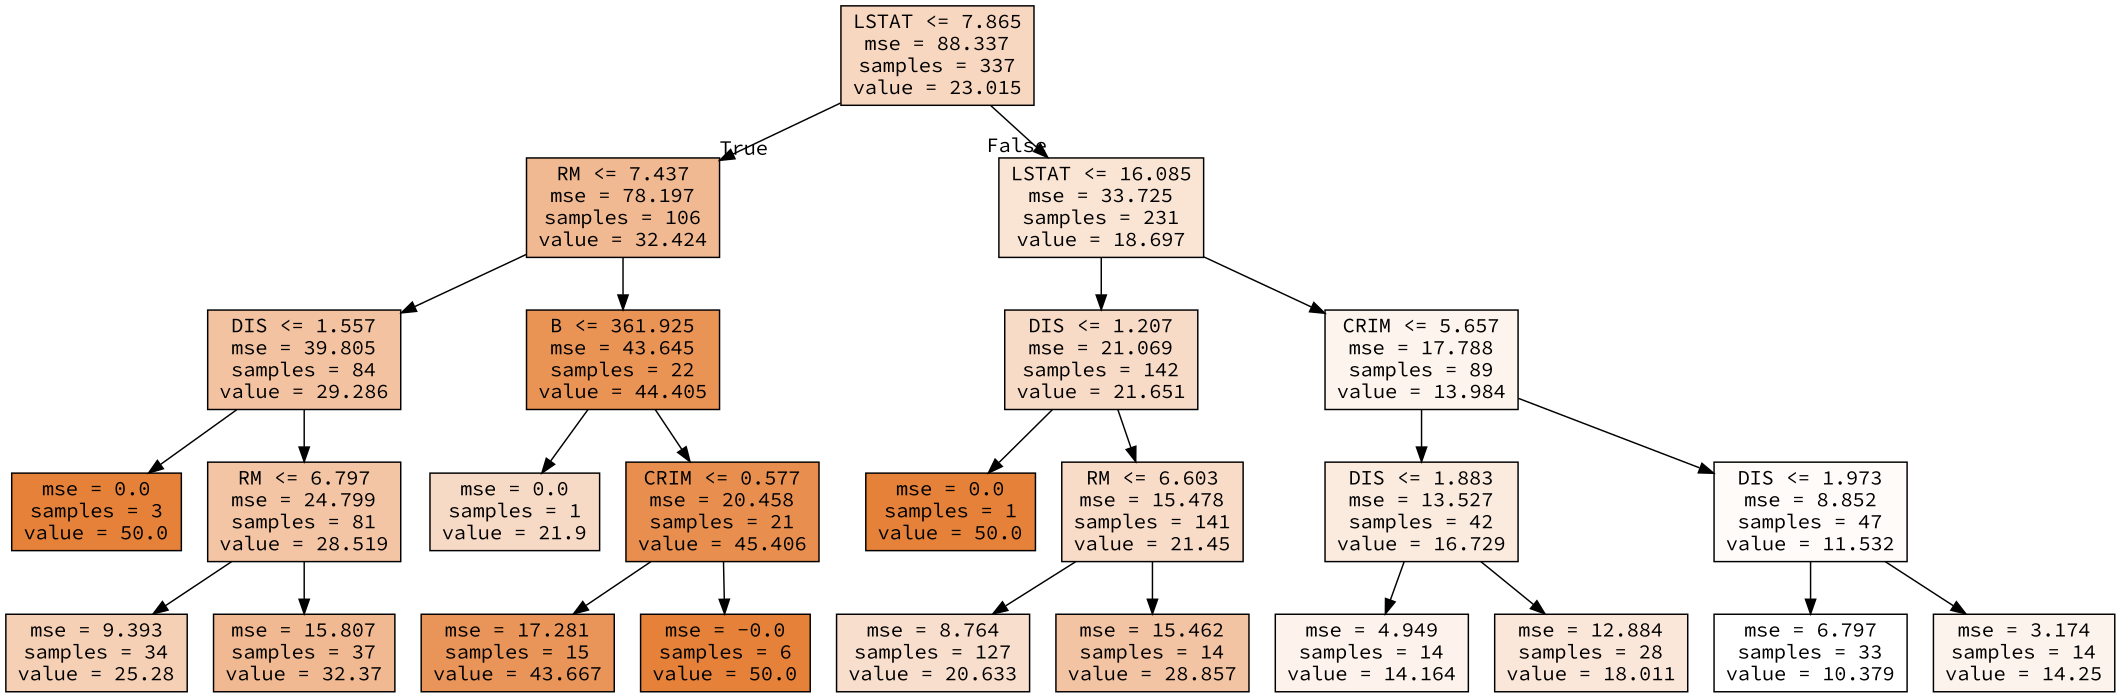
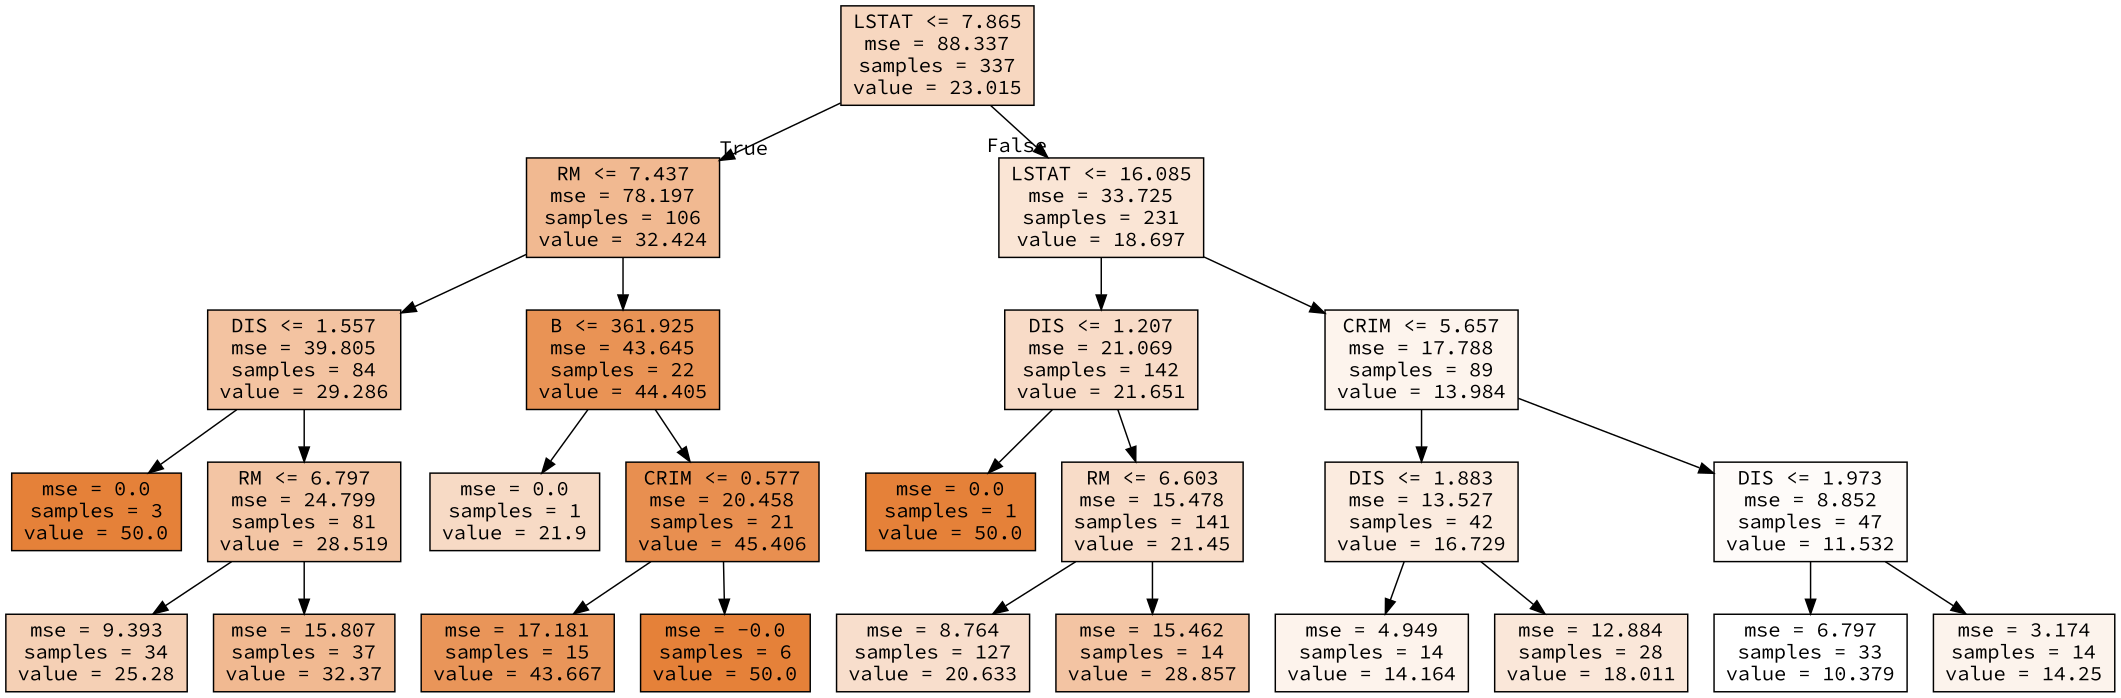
(518, 653) -> (518, 653)
